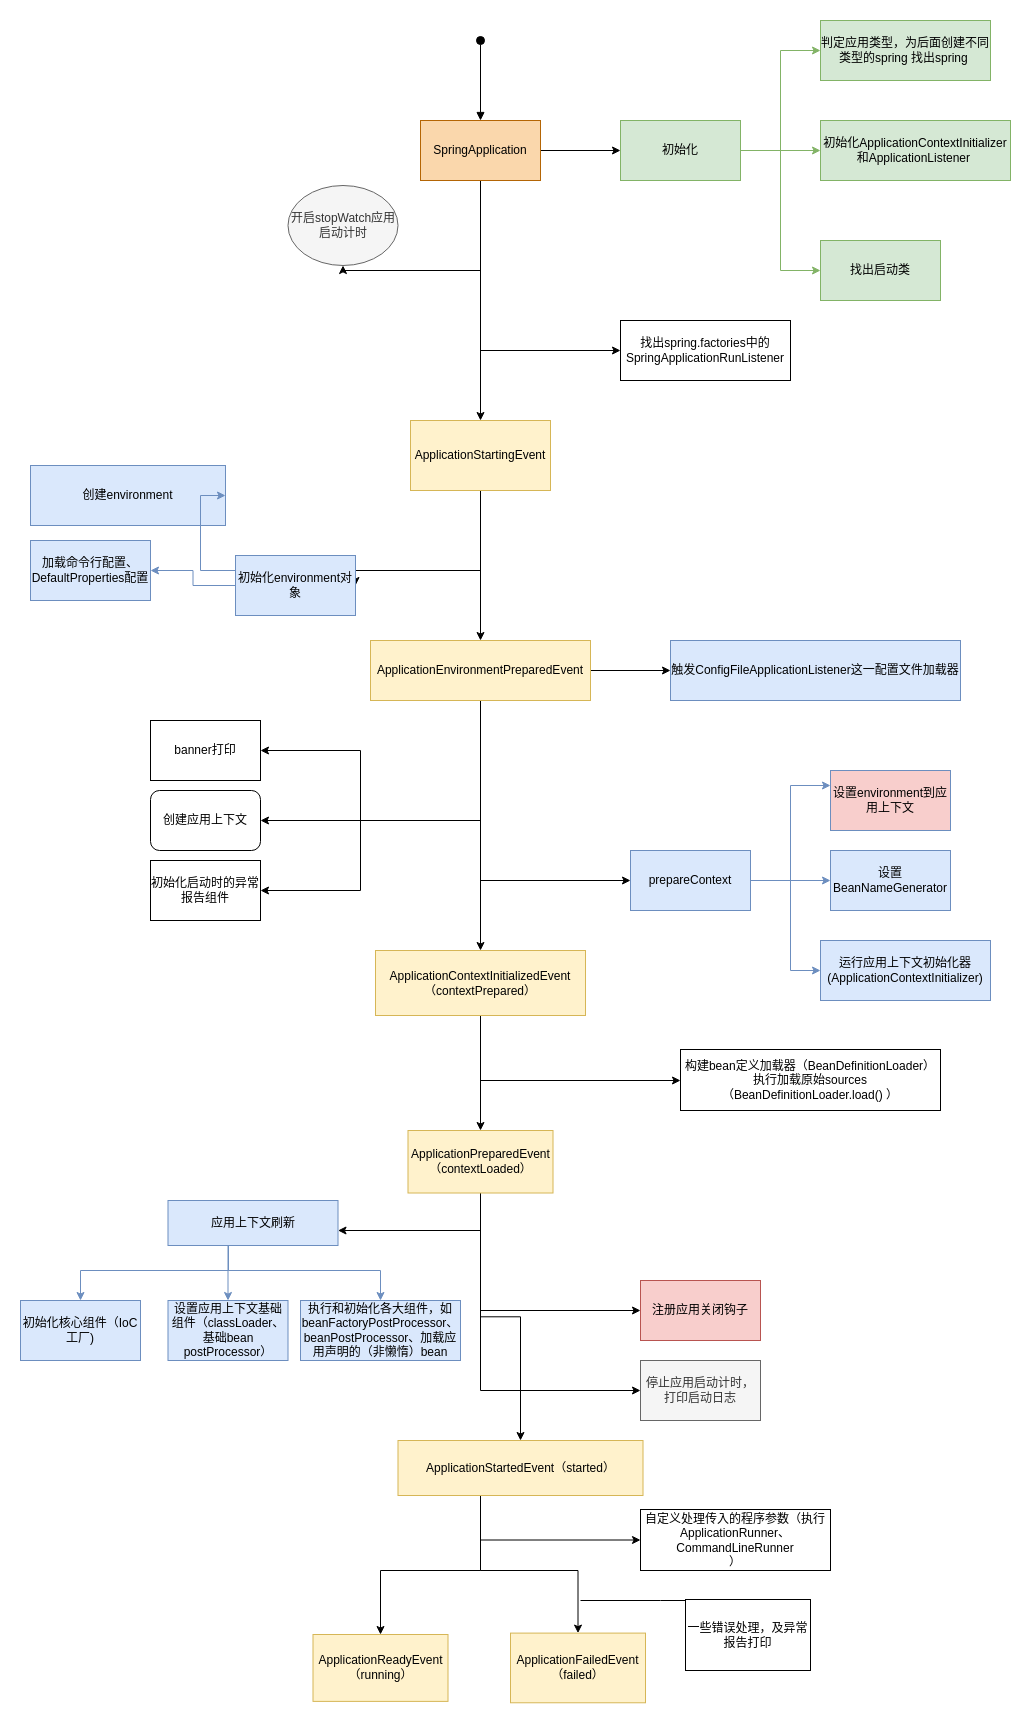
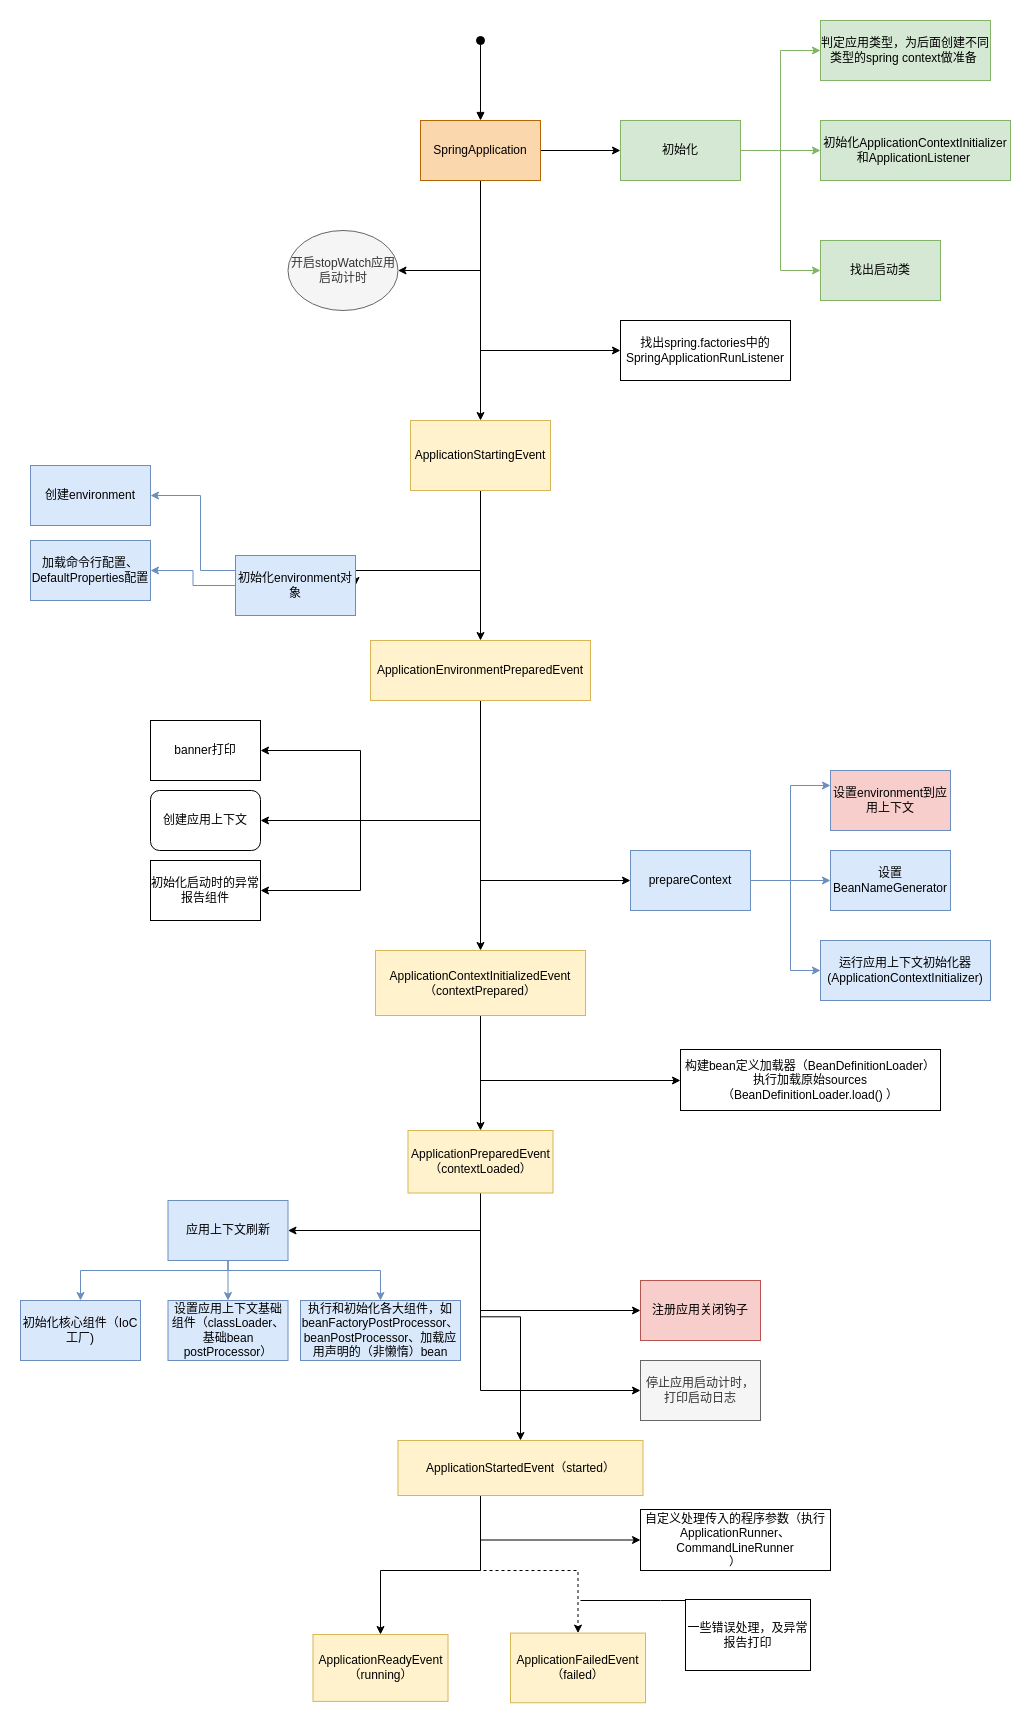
(906, 51) -> (906, 51)
(343, 226) -> (343, 271)
(128, 496) -> (91, 496)
(627, 671) -> none
(816, 671) -> none
(253, 1223) -> (228, 1231)
(557, 1571) -> (557, 1571)
